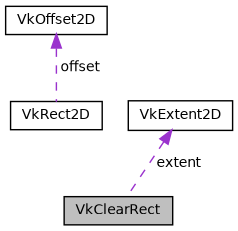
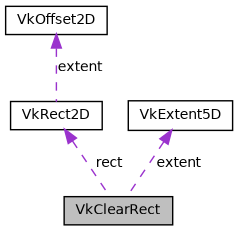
(78, 68) -> (78, 68)
(180, 116) -> (180, 116)
none -> (91, 169)
